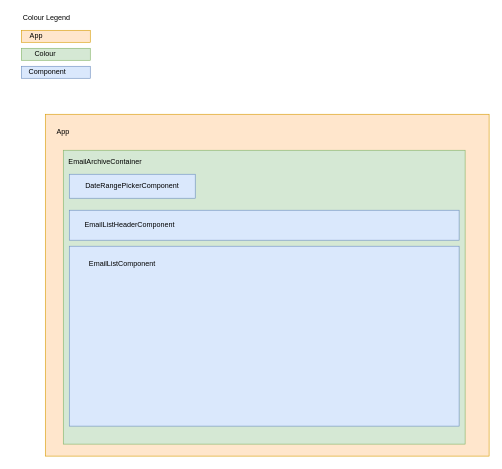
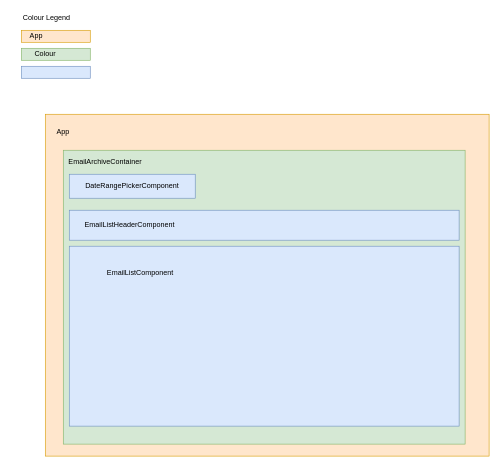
(47, 72) -> none
(122, 264) -> (140, 273)
